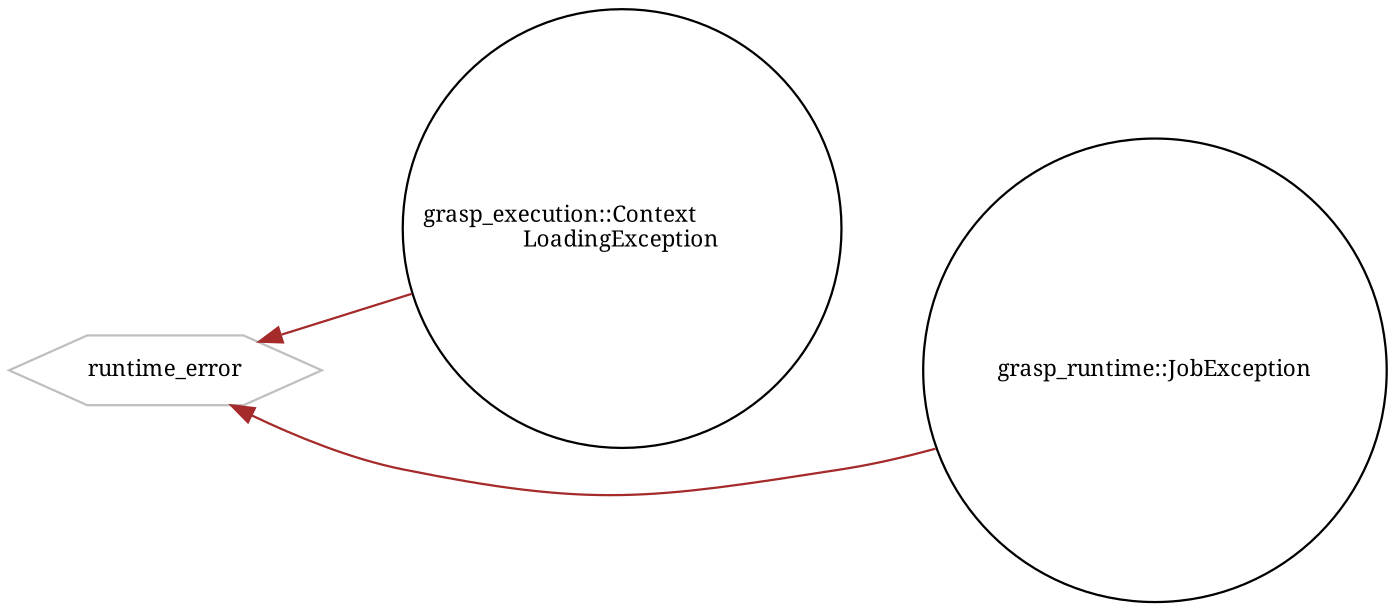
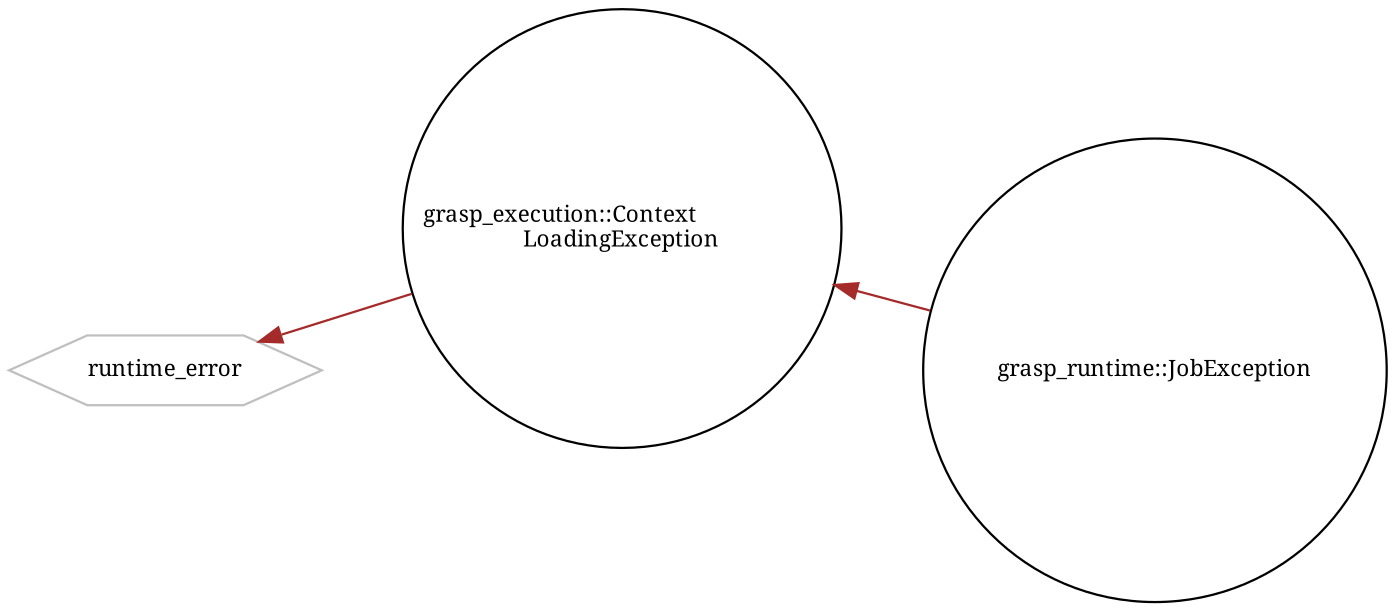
(590, 494) -> (893, 301)
